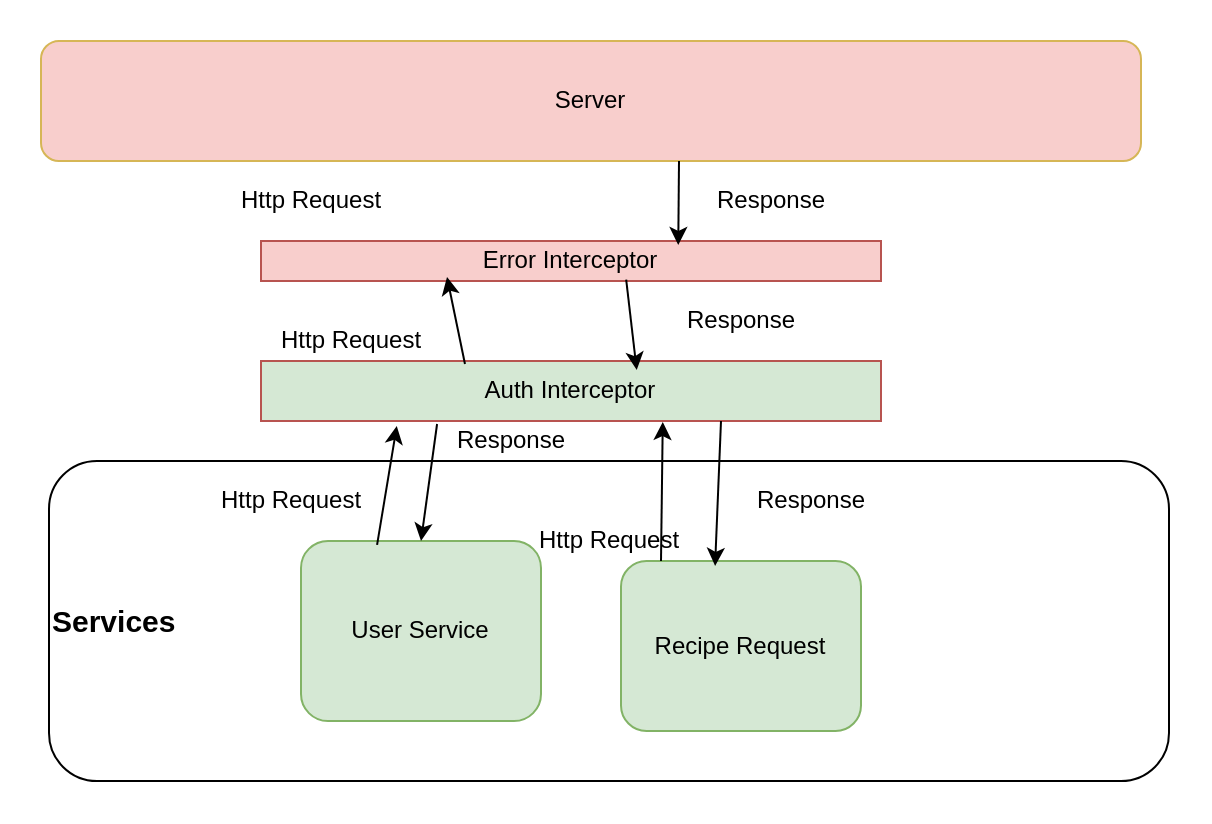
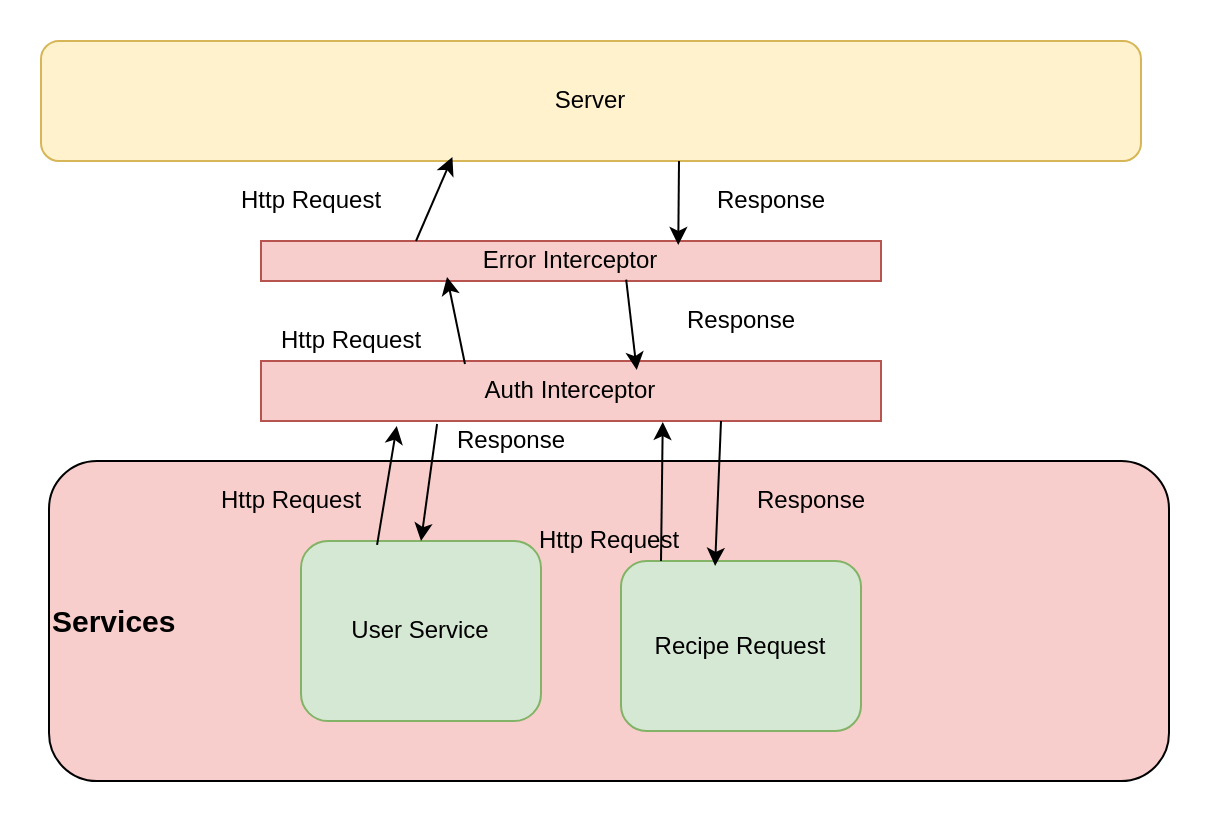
(591, 101) -> (591, 101)
none -> (432, 205)
(571, 391) -> (571, 391)
(609, 621) -> (609, 621)
